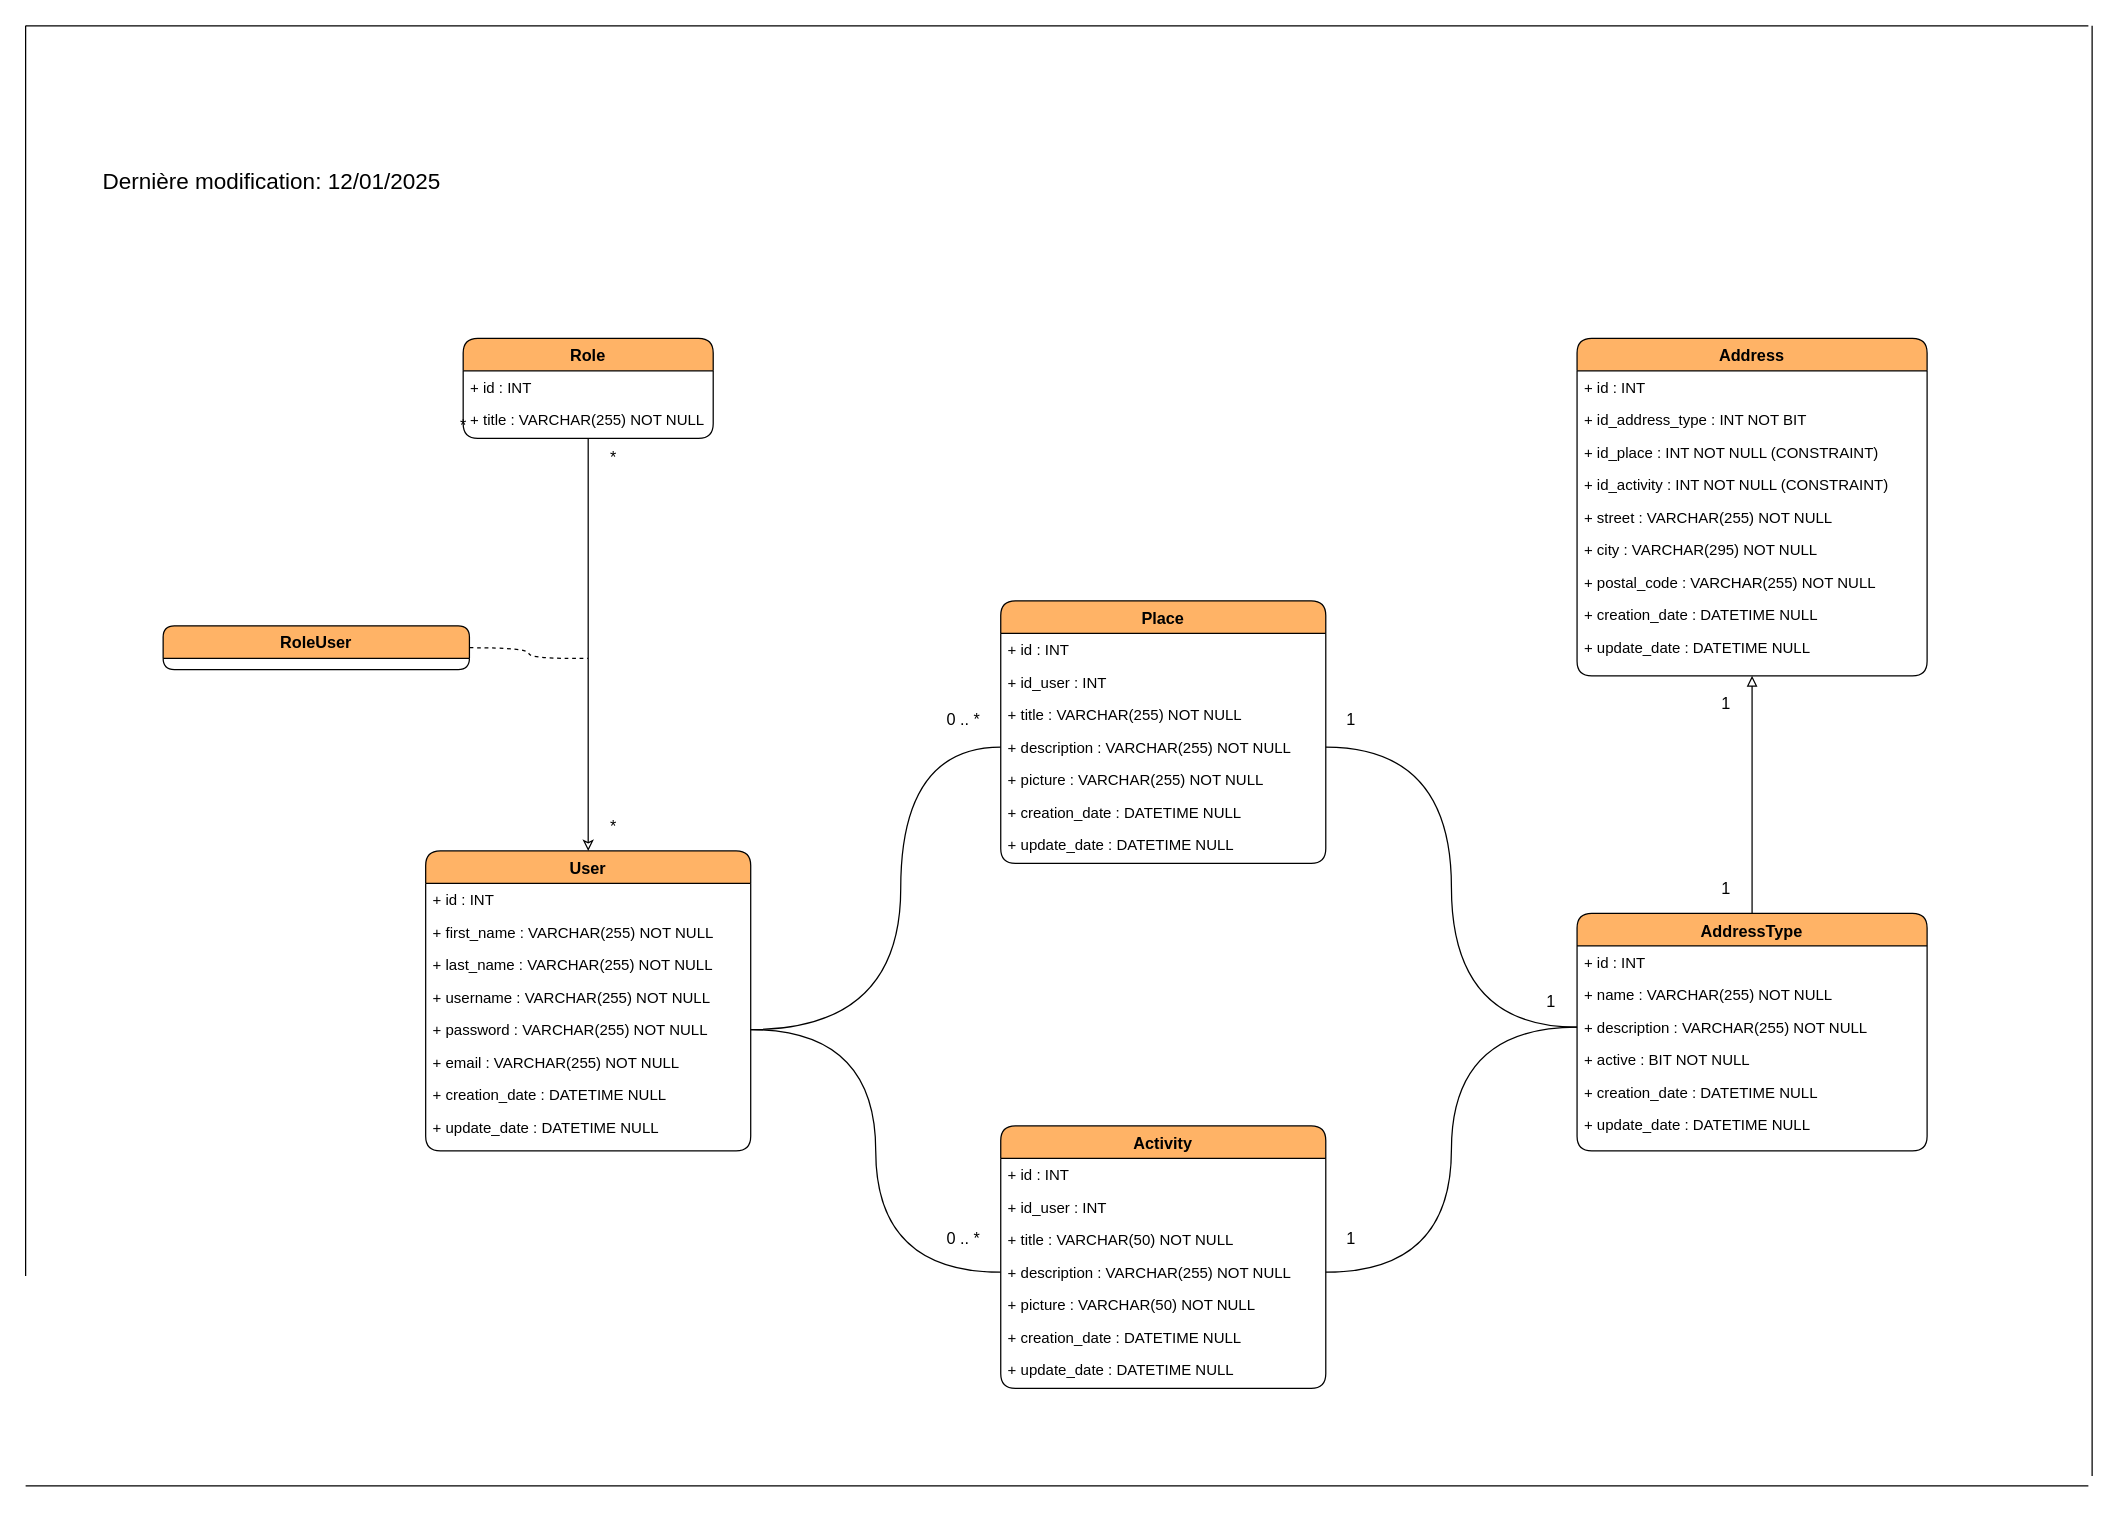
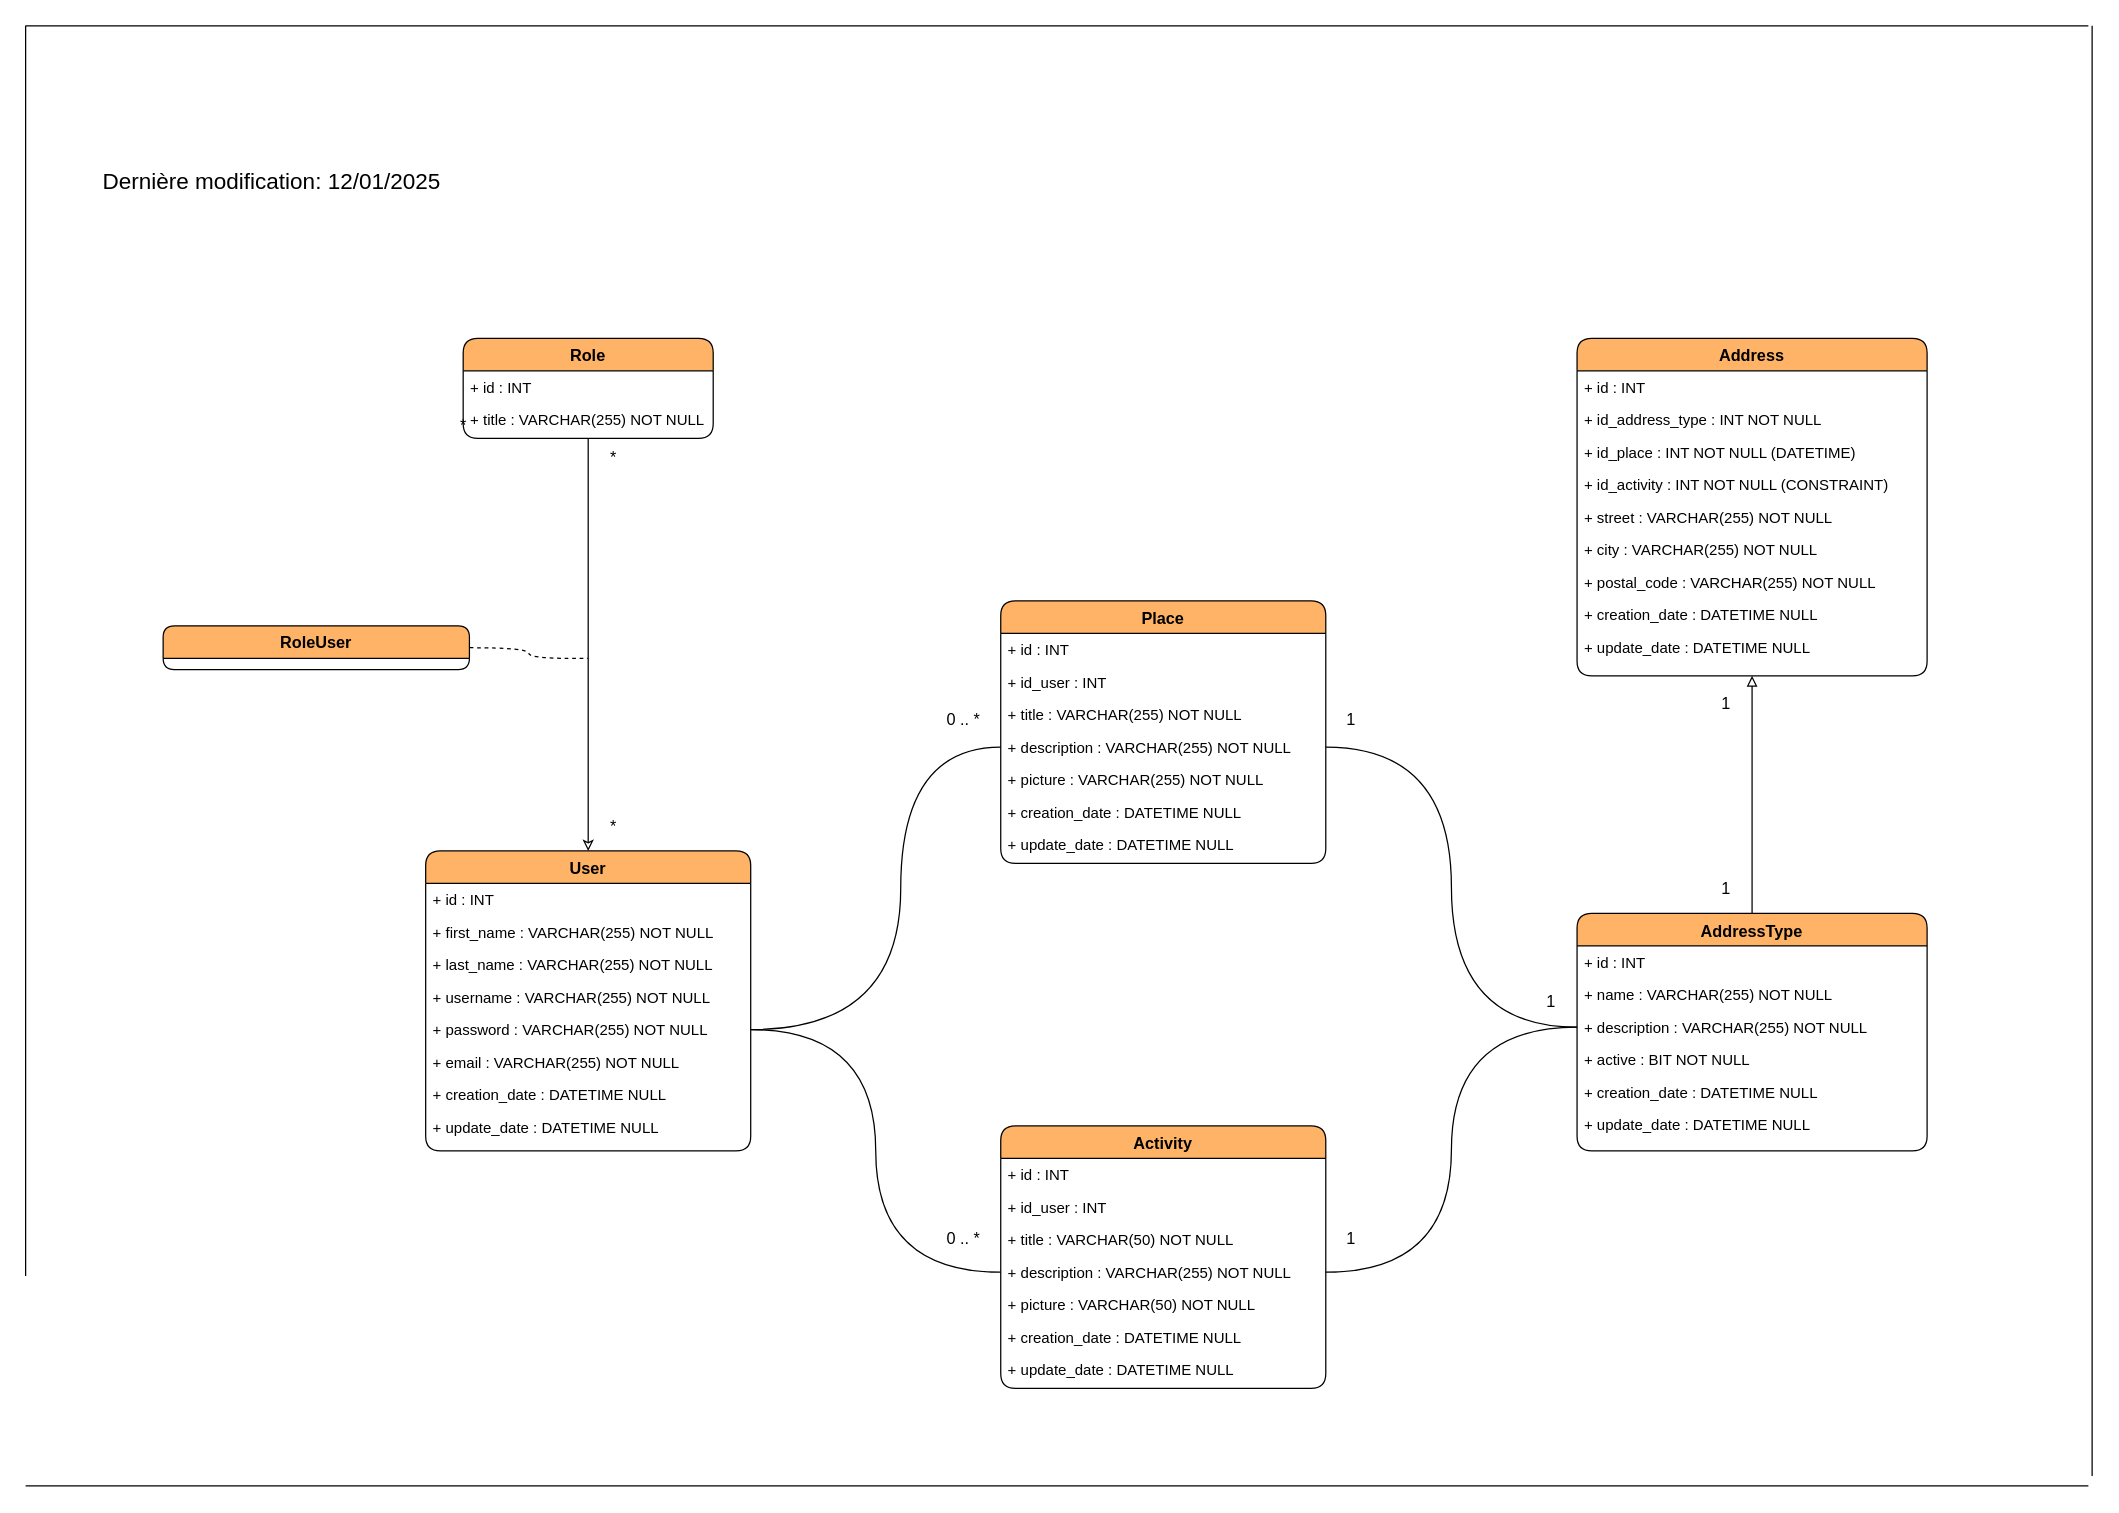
(1700, 420) -> (1705, 420)
(1726, 453) -> (1717, 453)
(1696, 550) -> (1696, 550)
